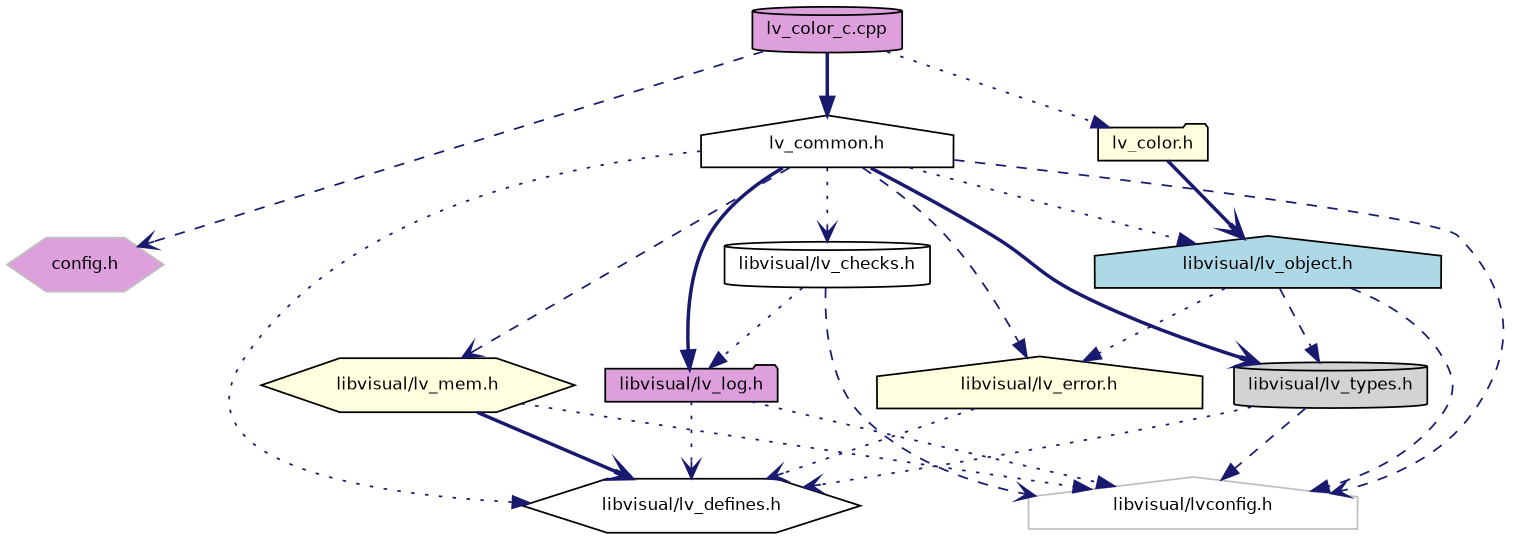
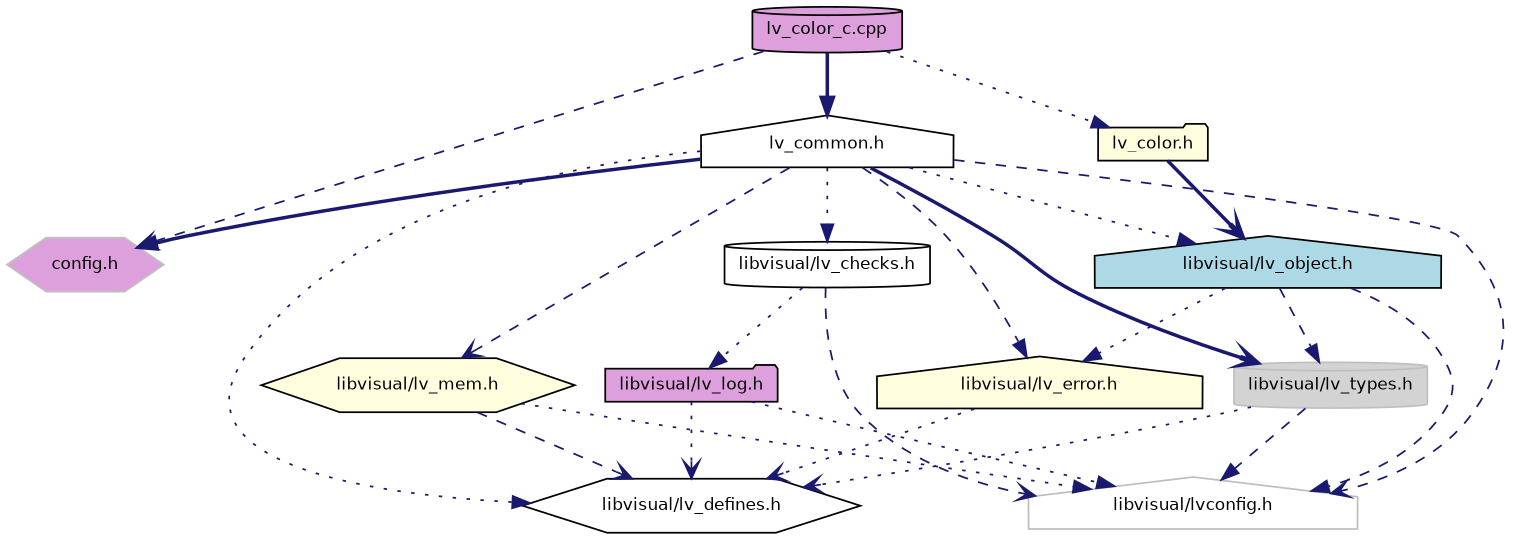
(827, 196) -> (827, 196)
(705, 243) -> (427, 195)
(1331, 385) -> (1331, 385)
(547, 442) -> (547, 442)
